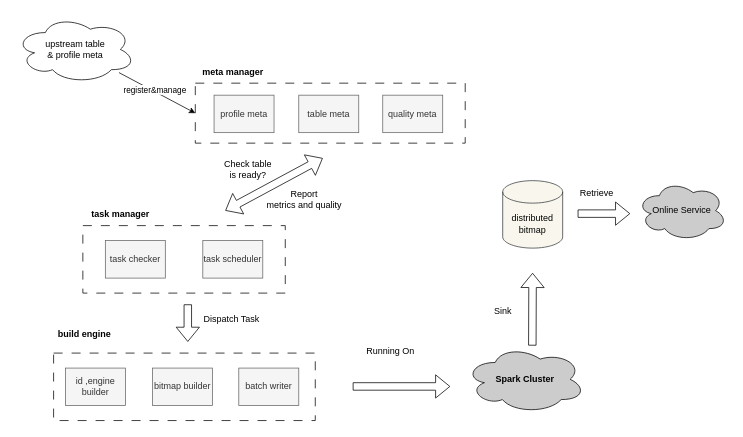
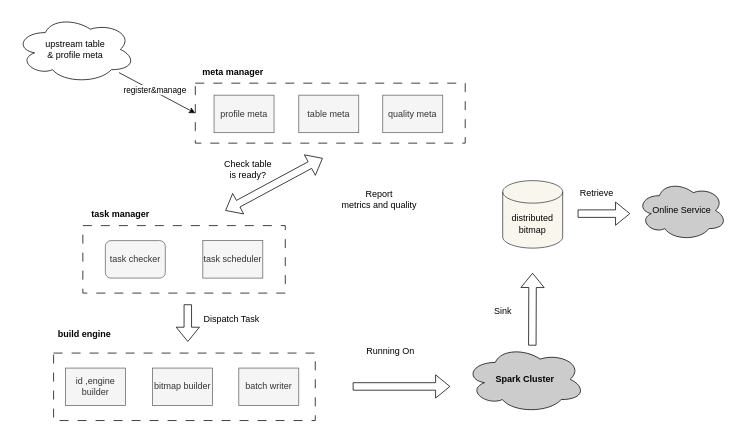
(304, 199) -> (379, 199)
(135, 259) -> (135, 259)
